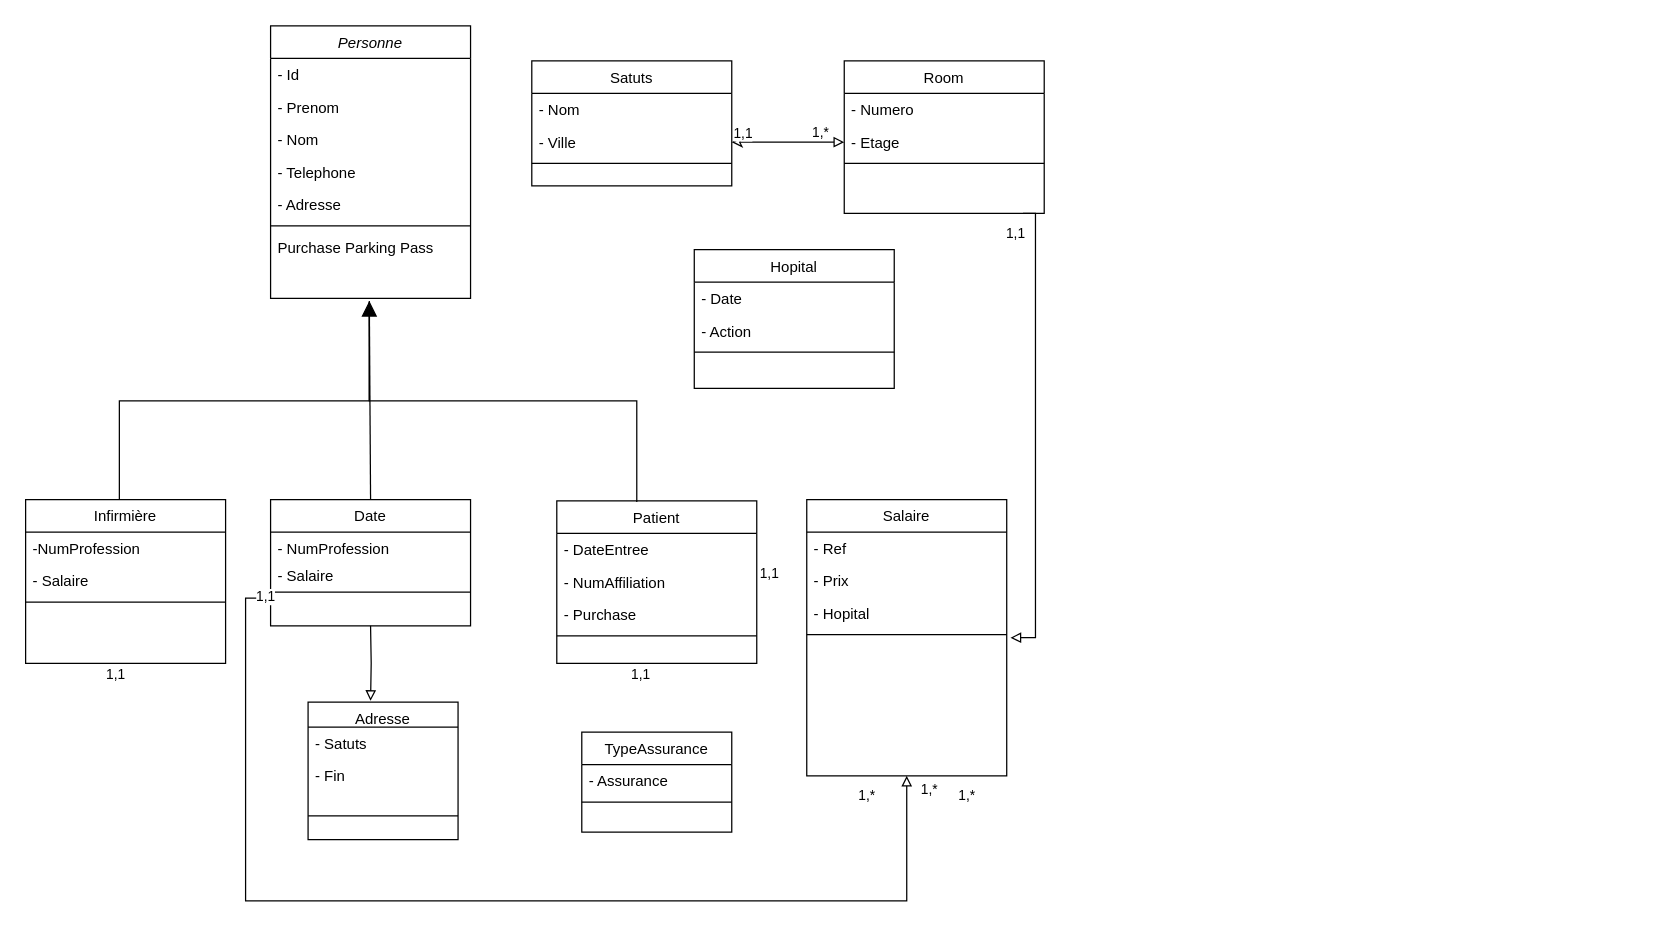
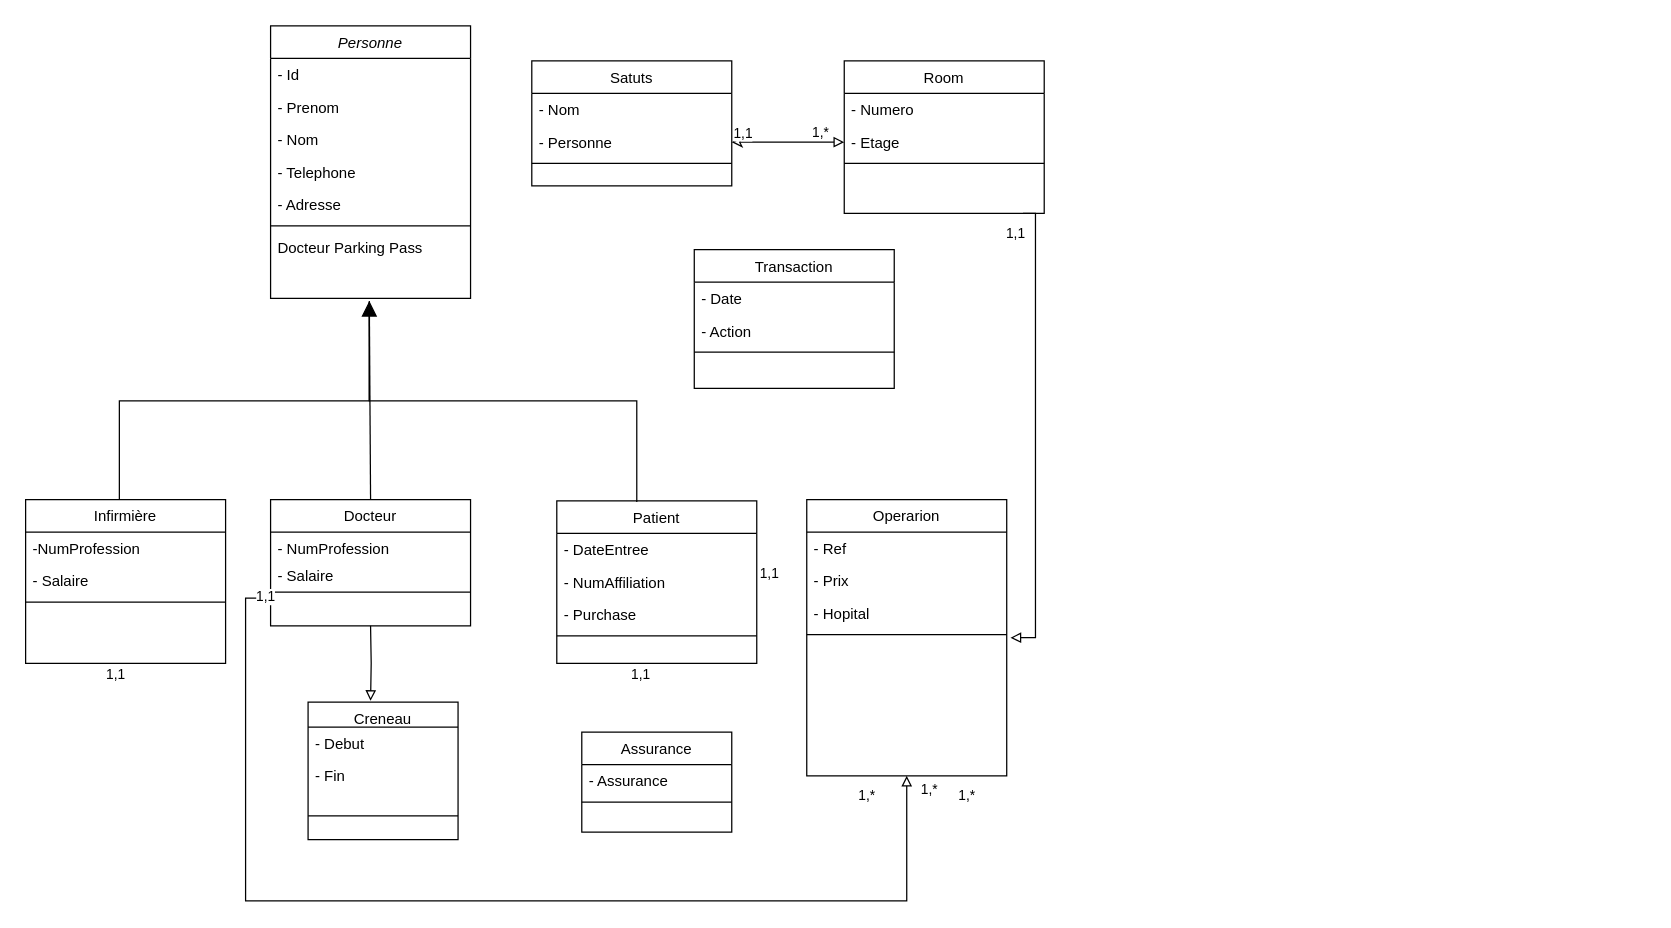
(560, 143) -> (579, 143)
(360, 248) -> (356, 248)
(794, 266) -> (794, 266)
(370, 516) -> (370, 516)
(906, 516) -> (906, 516)
(383, 719) -> (383, 719)
(347, 744) -> (342, 744)
(656, 749) -> (656, 749)
